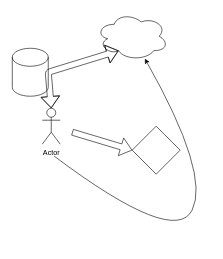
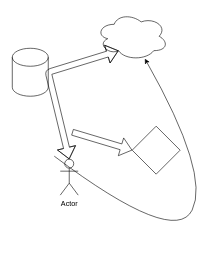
(51, 126) -> (69, 177)
